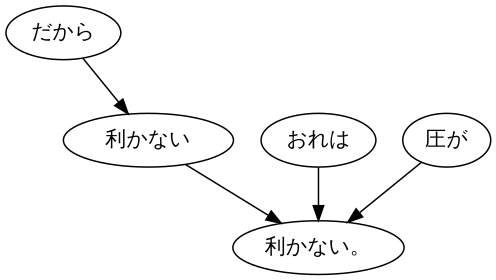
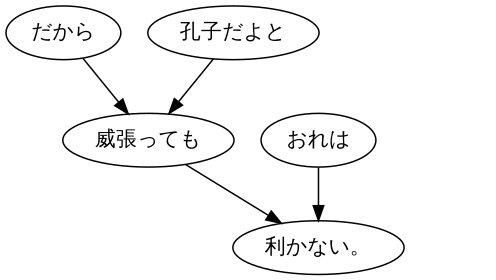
none -> (233, 33)
(148, 140) -> (148, 140)
(447, 140) -> none
